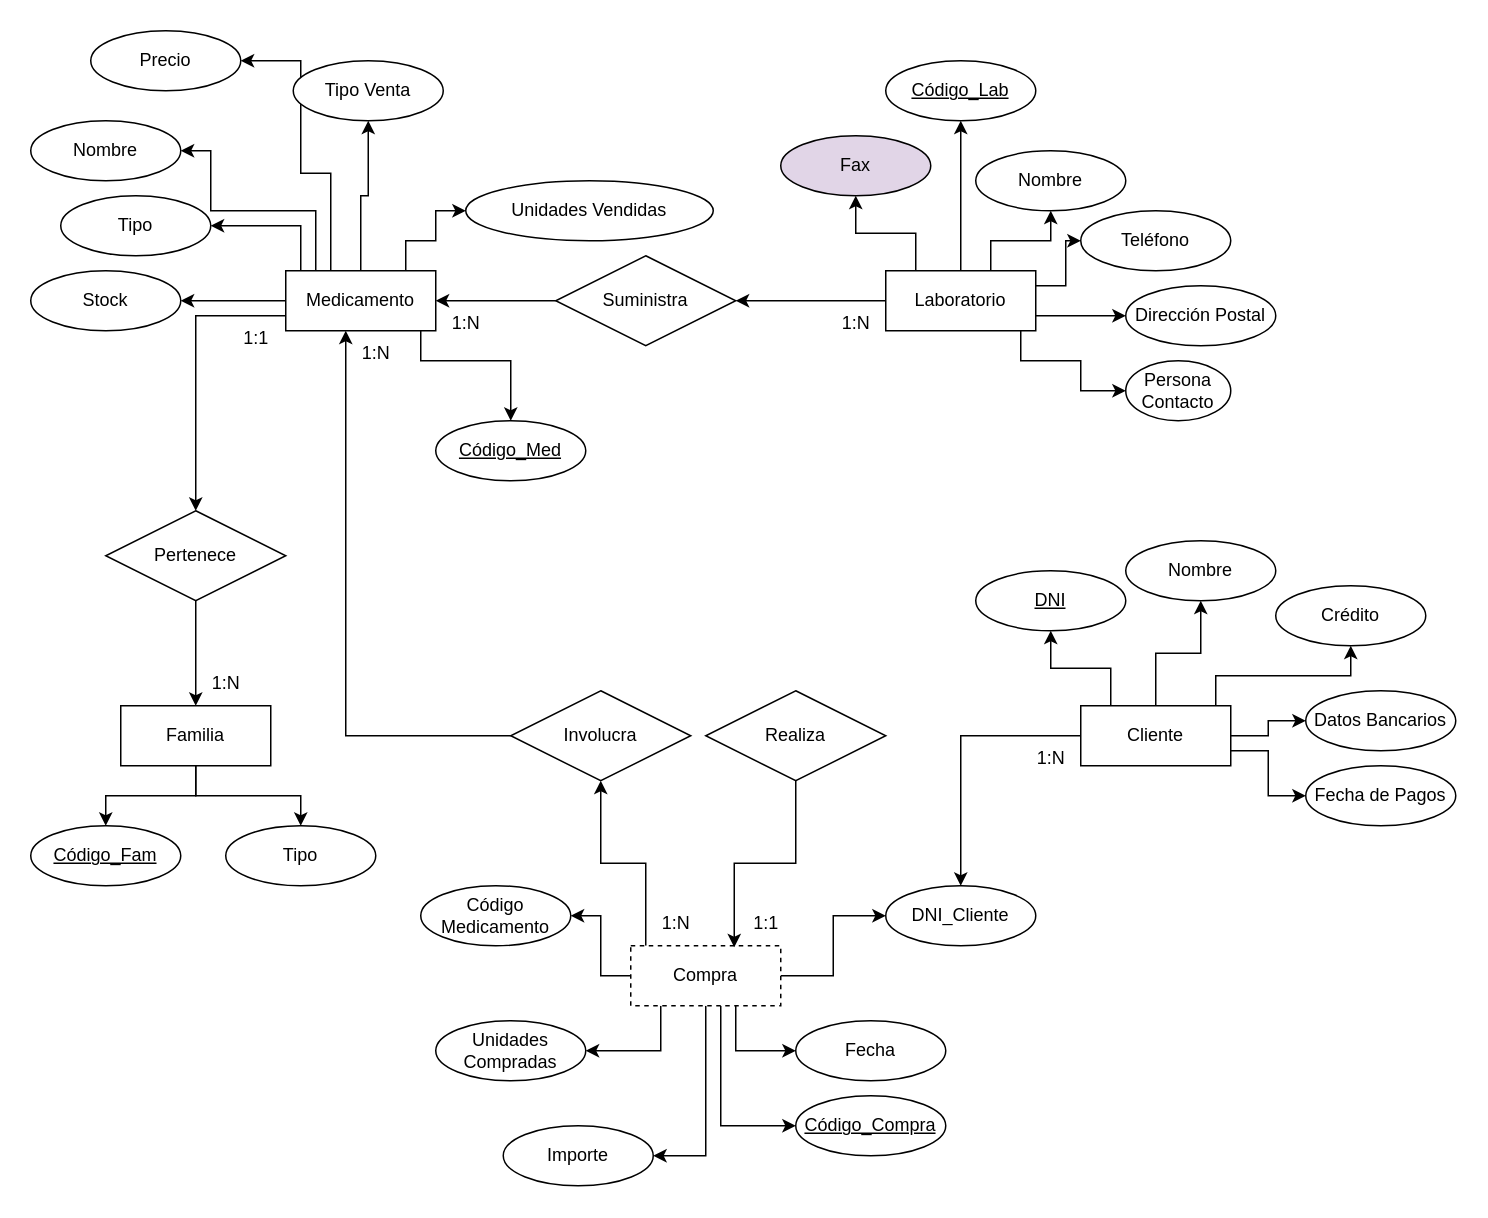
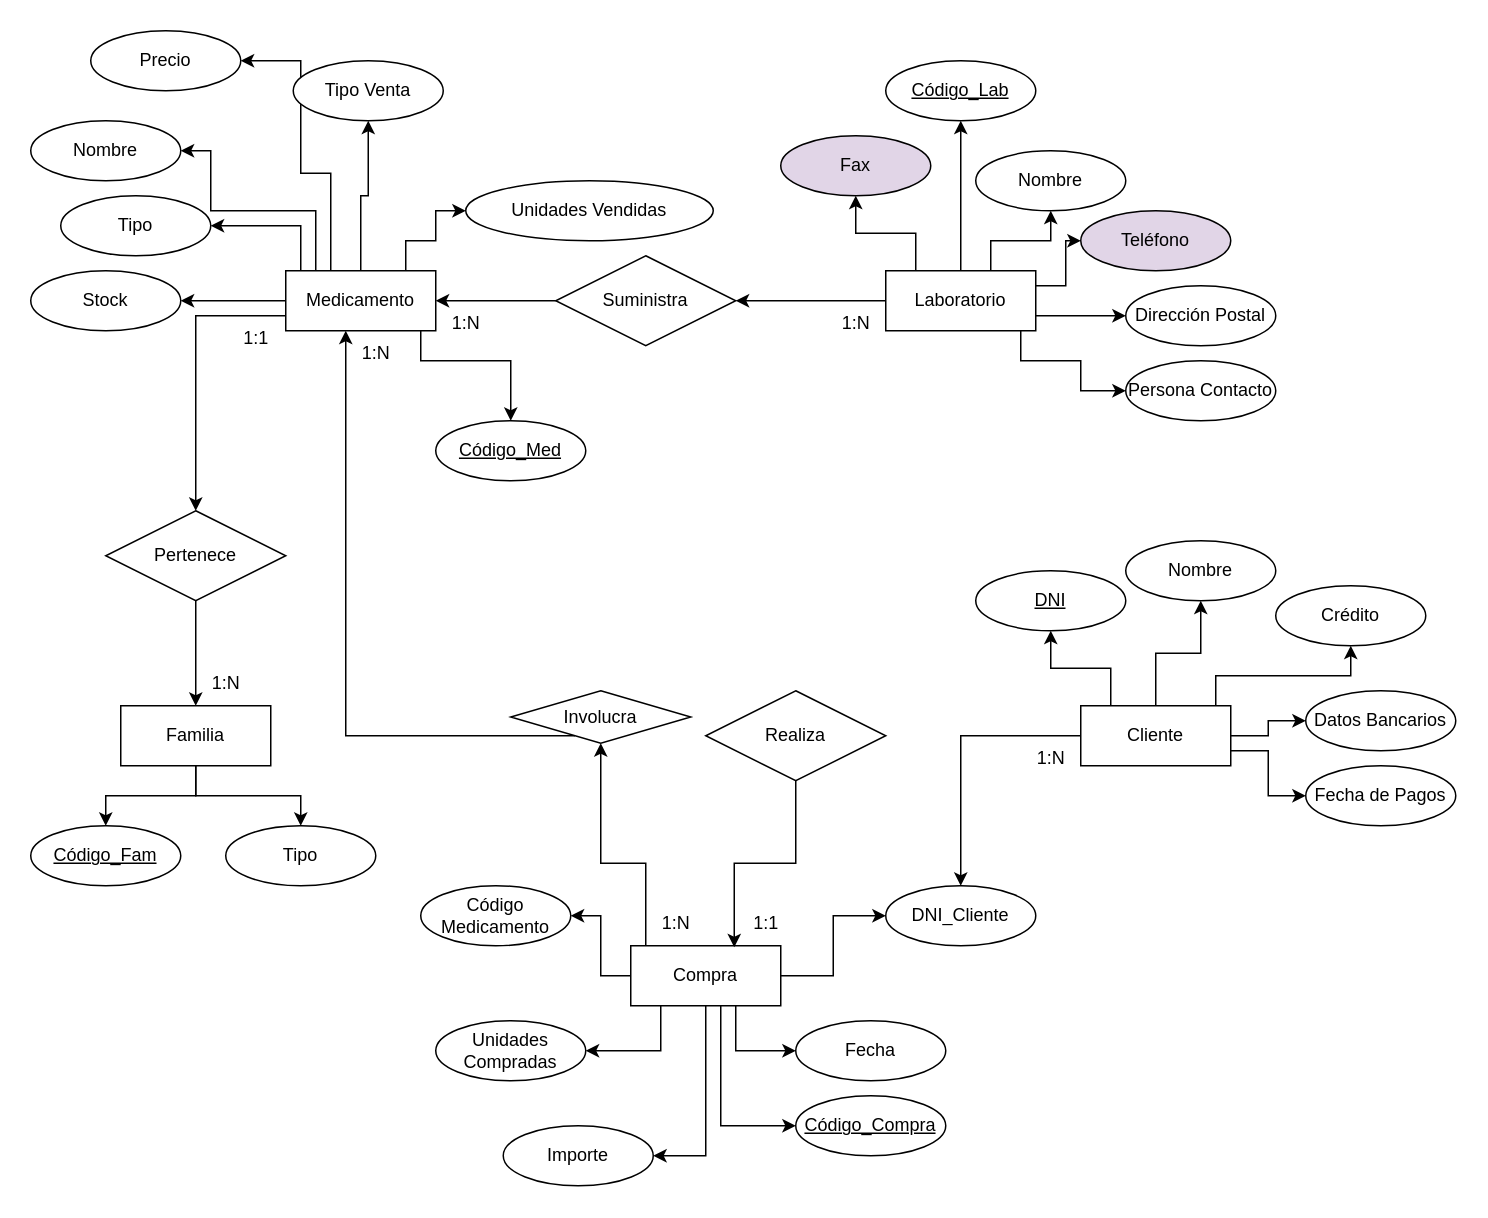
(1156, 241) -> (1156, 241)
(1178, 391) -> (1201, 391)
(601, 736) -> (601, 717)
(706, 976) -> (706, 976)
